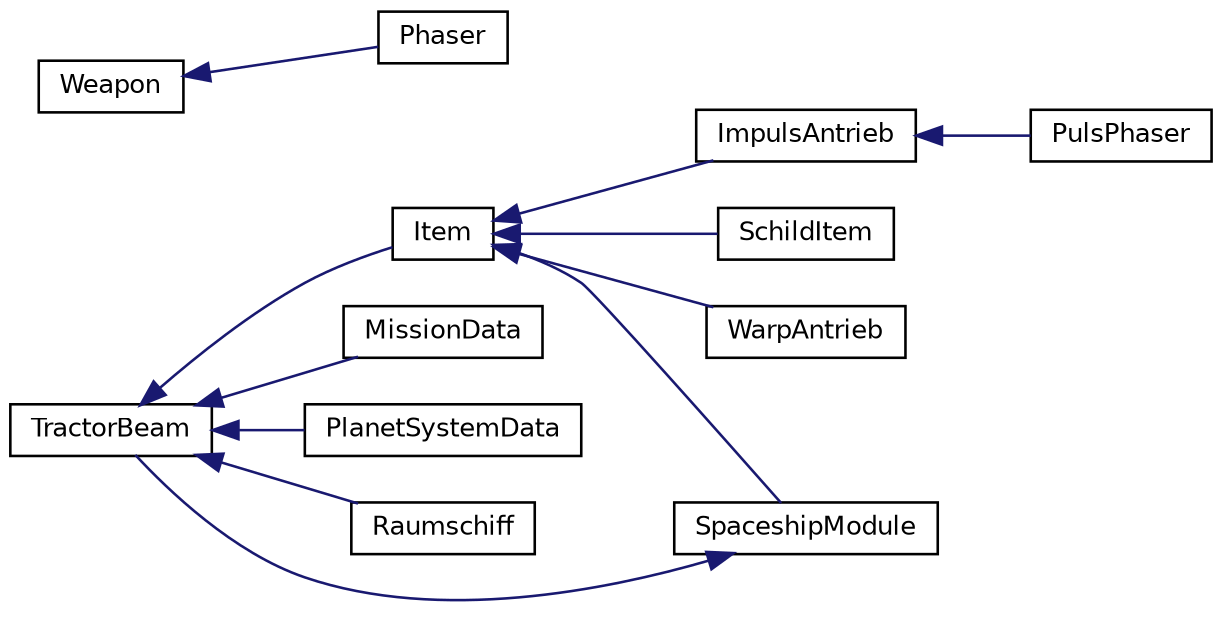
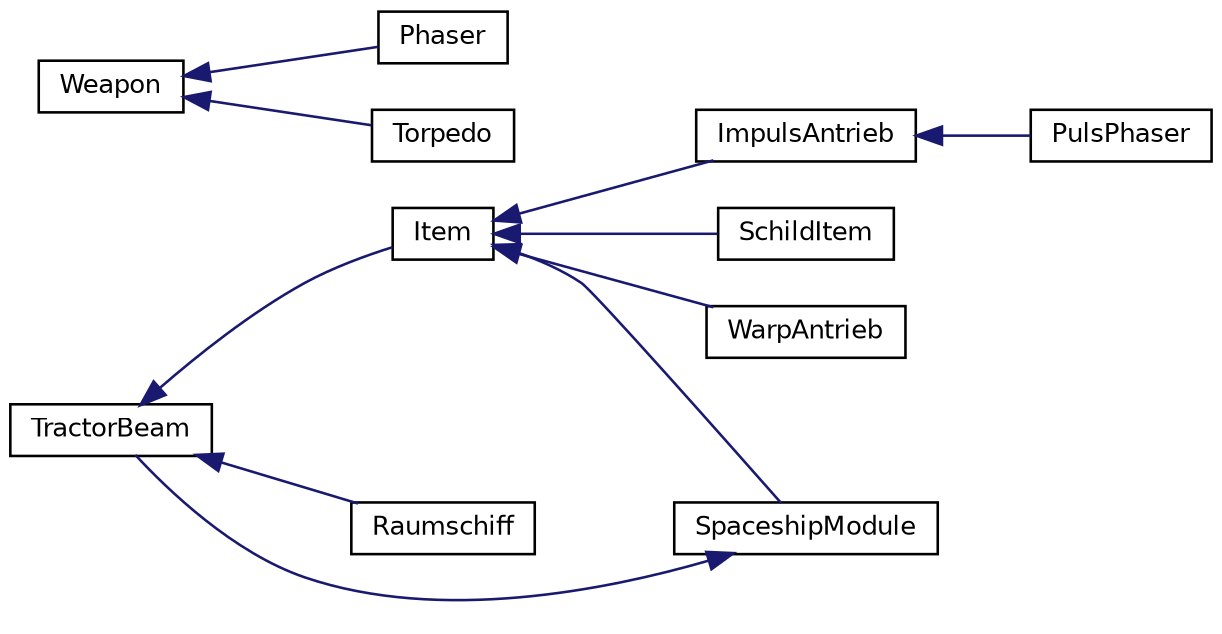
none -> (443, 136)
(443, 332) -> none
(443, 430) -> none
